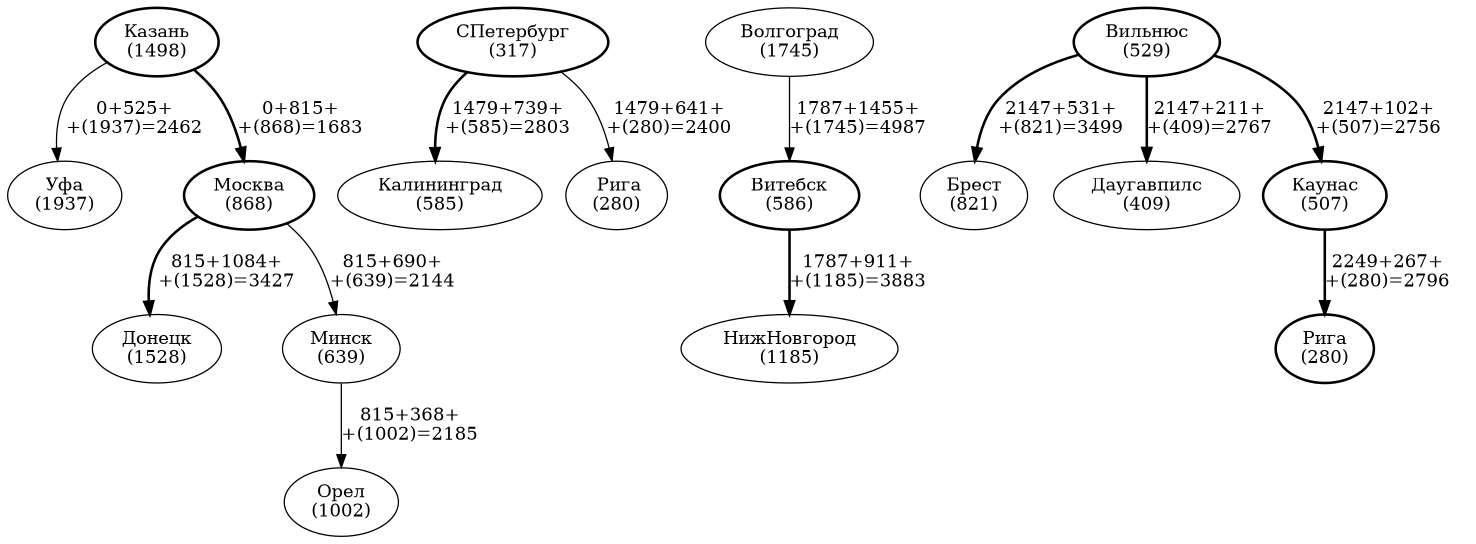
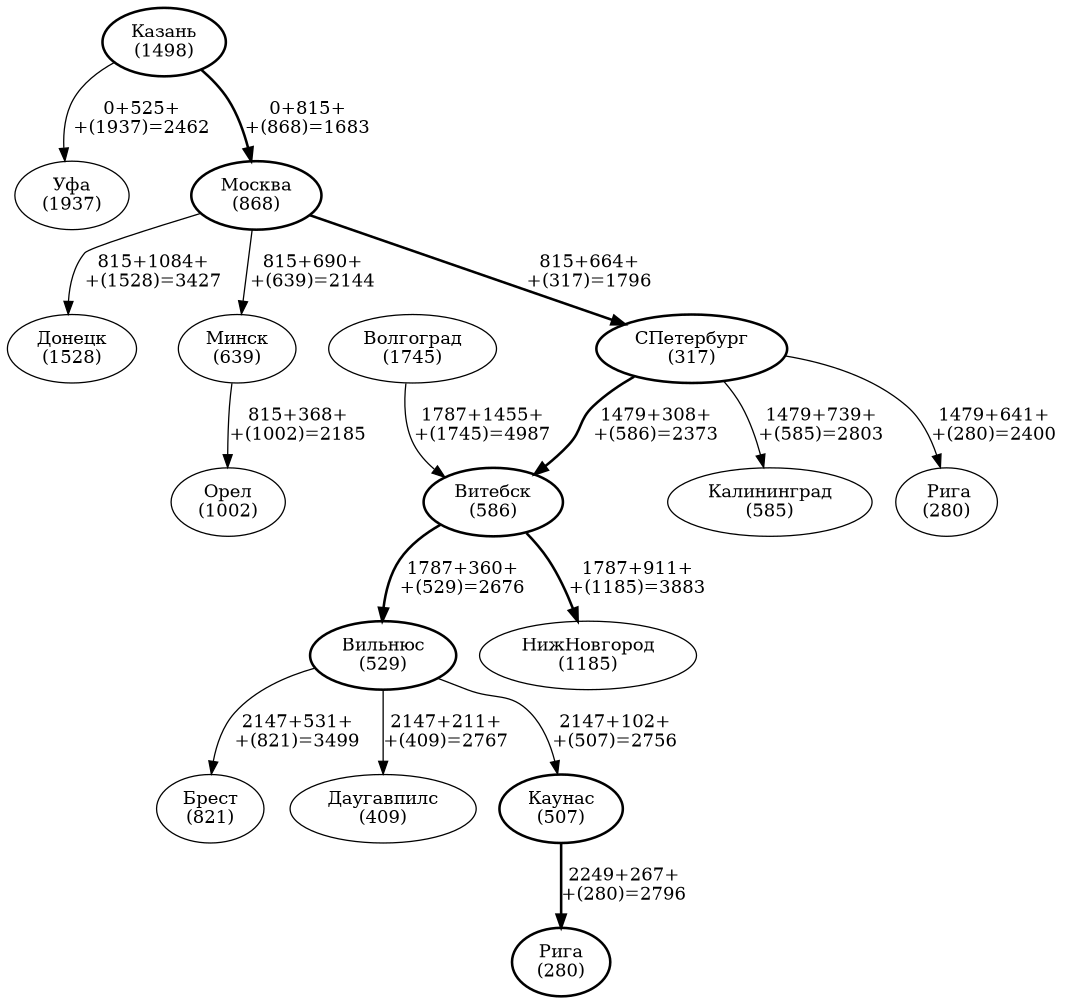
(1013, 86) -> (249, 700)
(1280, 87) -> (512, 700)
(442, 106) -> (747, 416)
(1147, 112) -> (383, 726)
(159, 251) -> (118, 240)
none -> (461, 268)
none -> (585, 417)
none -> (400, 559)
